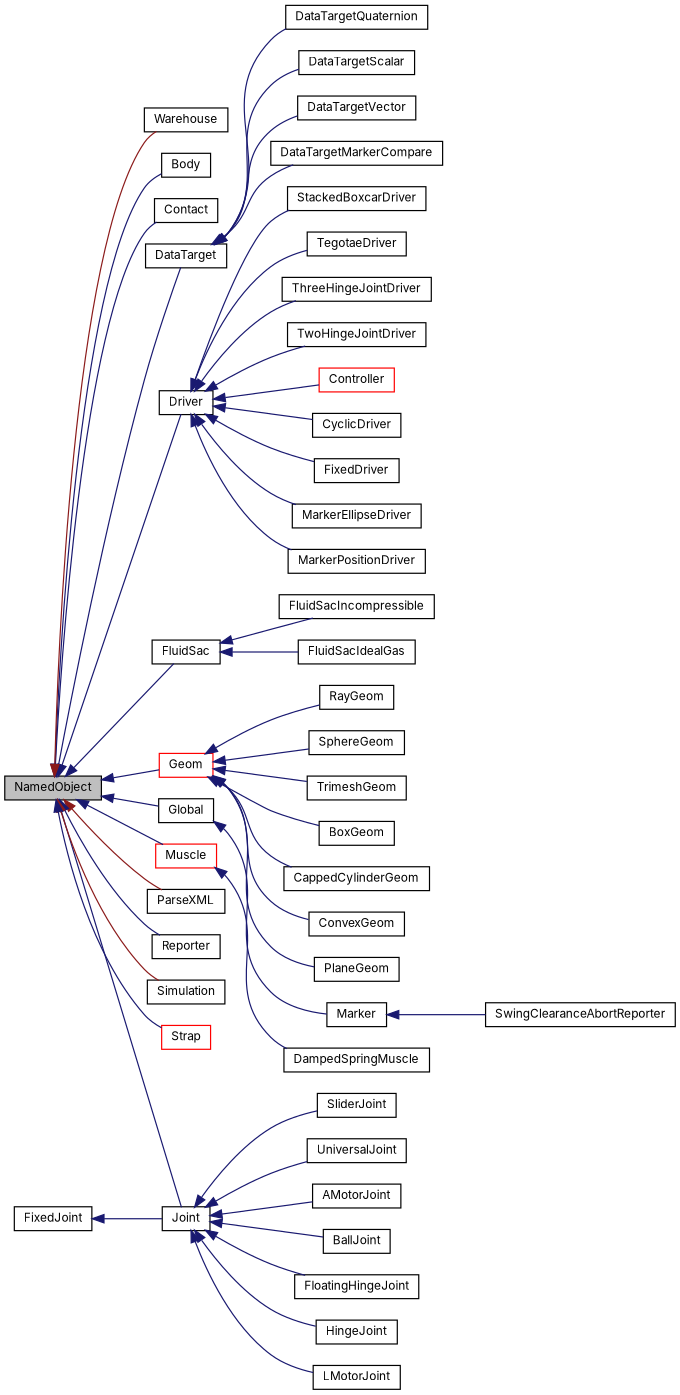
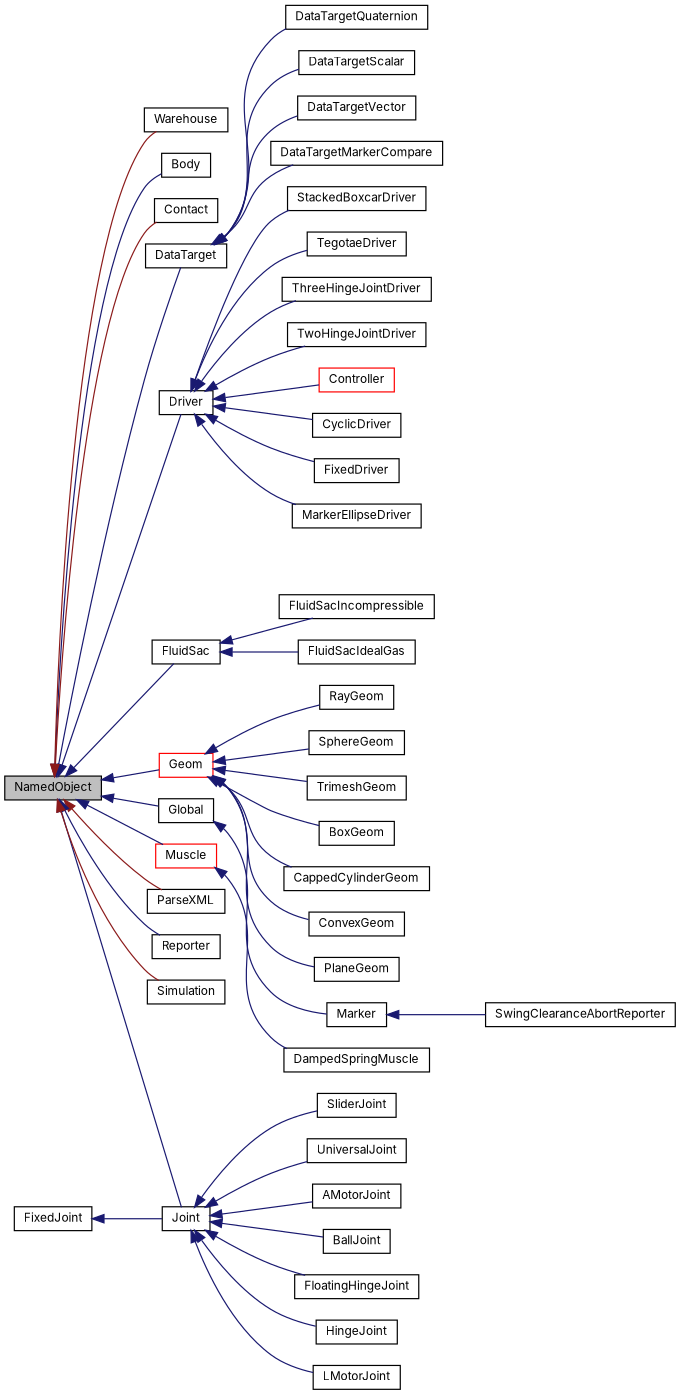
(95, 390) -> (95, 390)
(357, 561) -> none
(186, 1037) -> none
